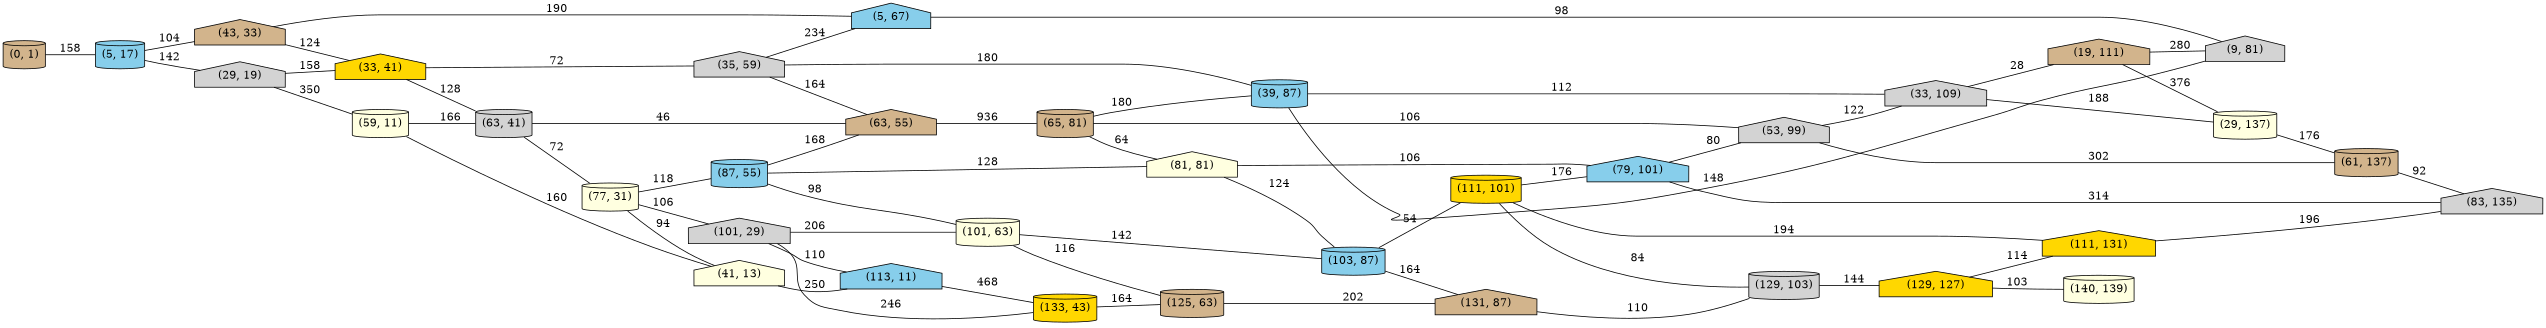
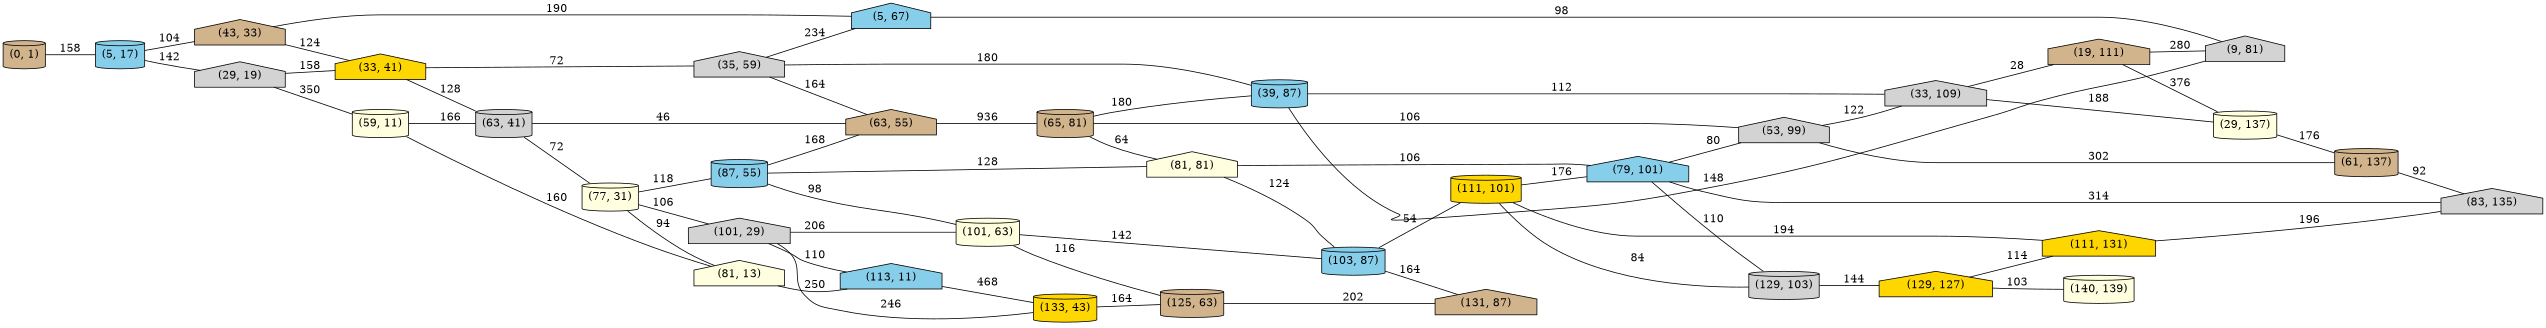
(739, 274) -> (739, 274)
(1644, 318) -> (1706, 228)
